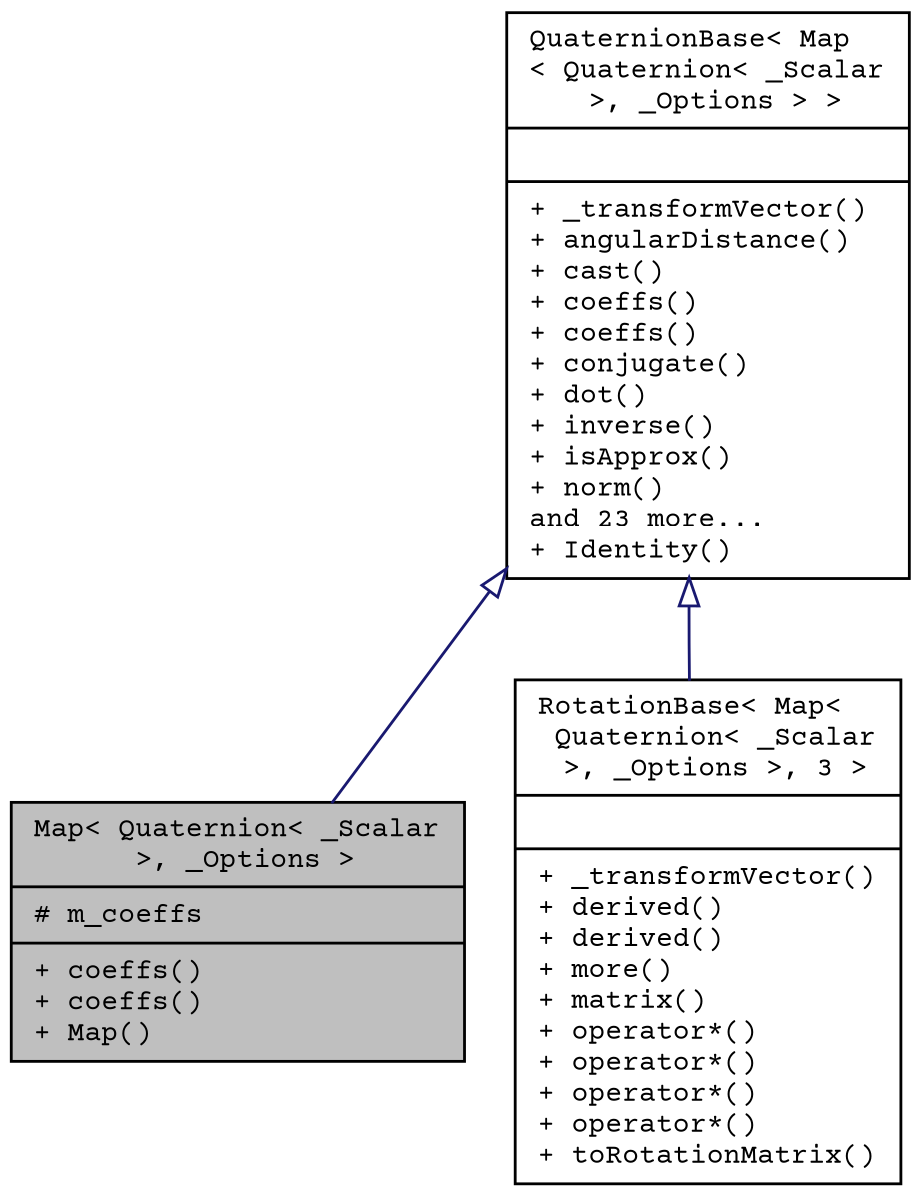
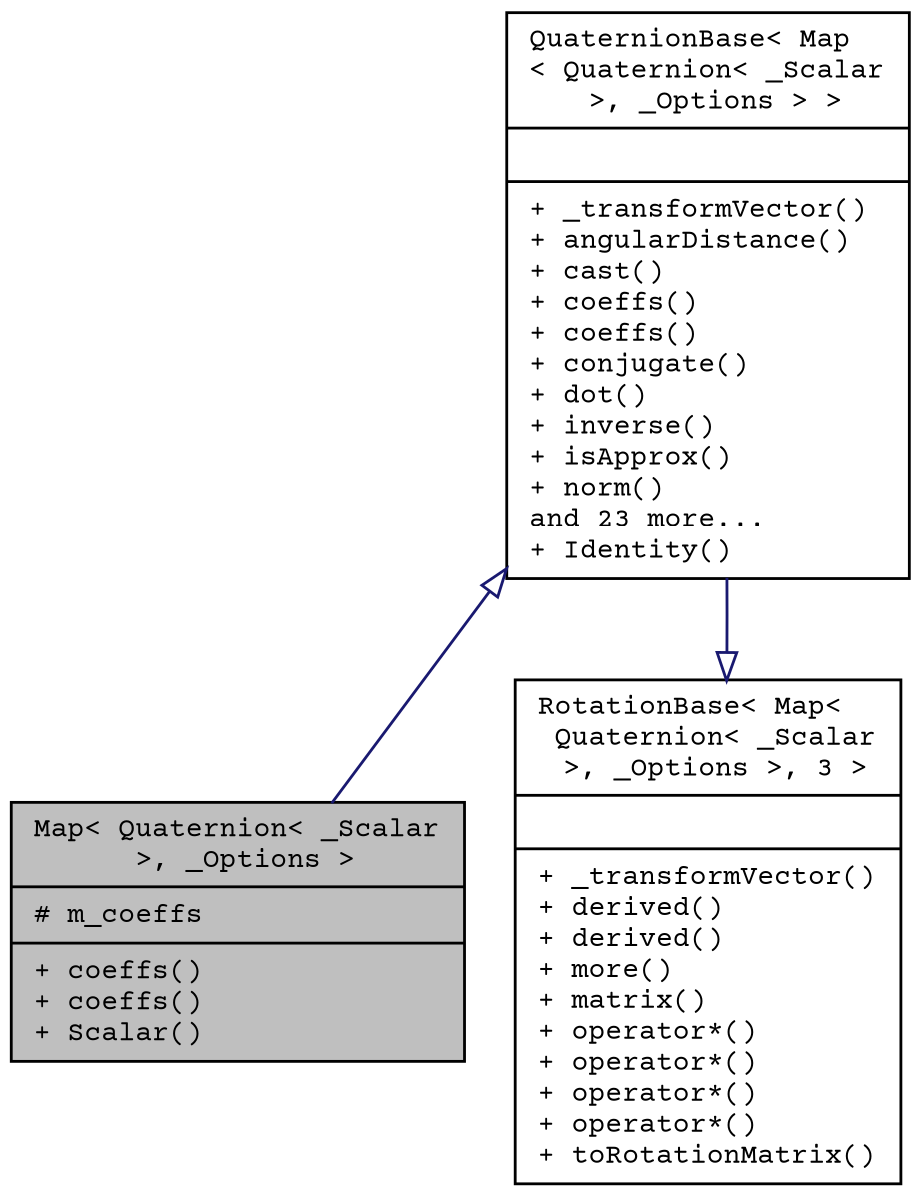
(689, 643) -> (727, 615)
(94, 1032) -> (120, 1032)
